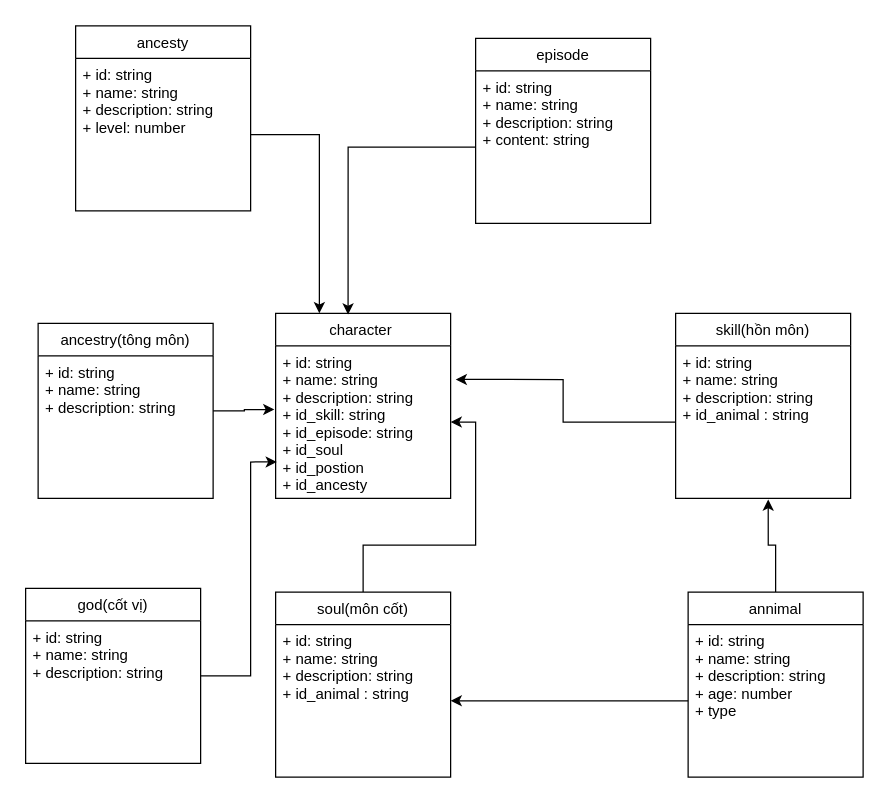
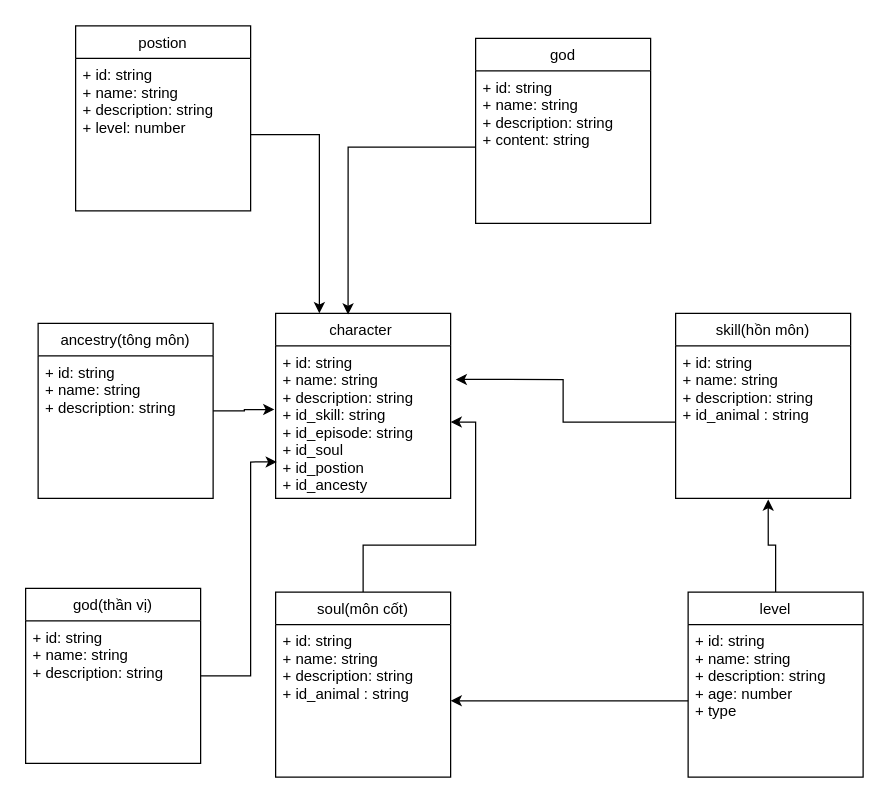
(163, 43) -> (163, 43)
(563, 55) -> (563, 55)
(113, 605) -> (113, 605)
(775, 609) -> (775, 609)
